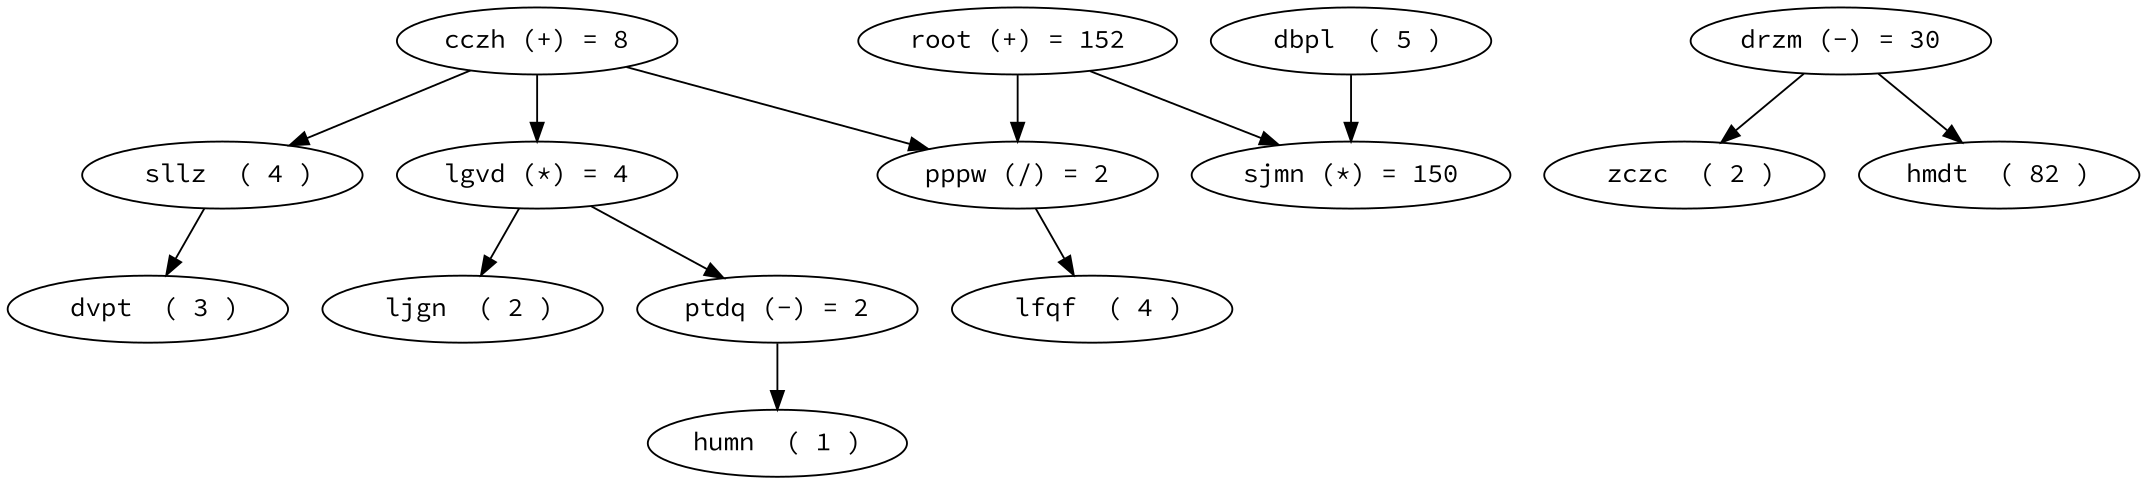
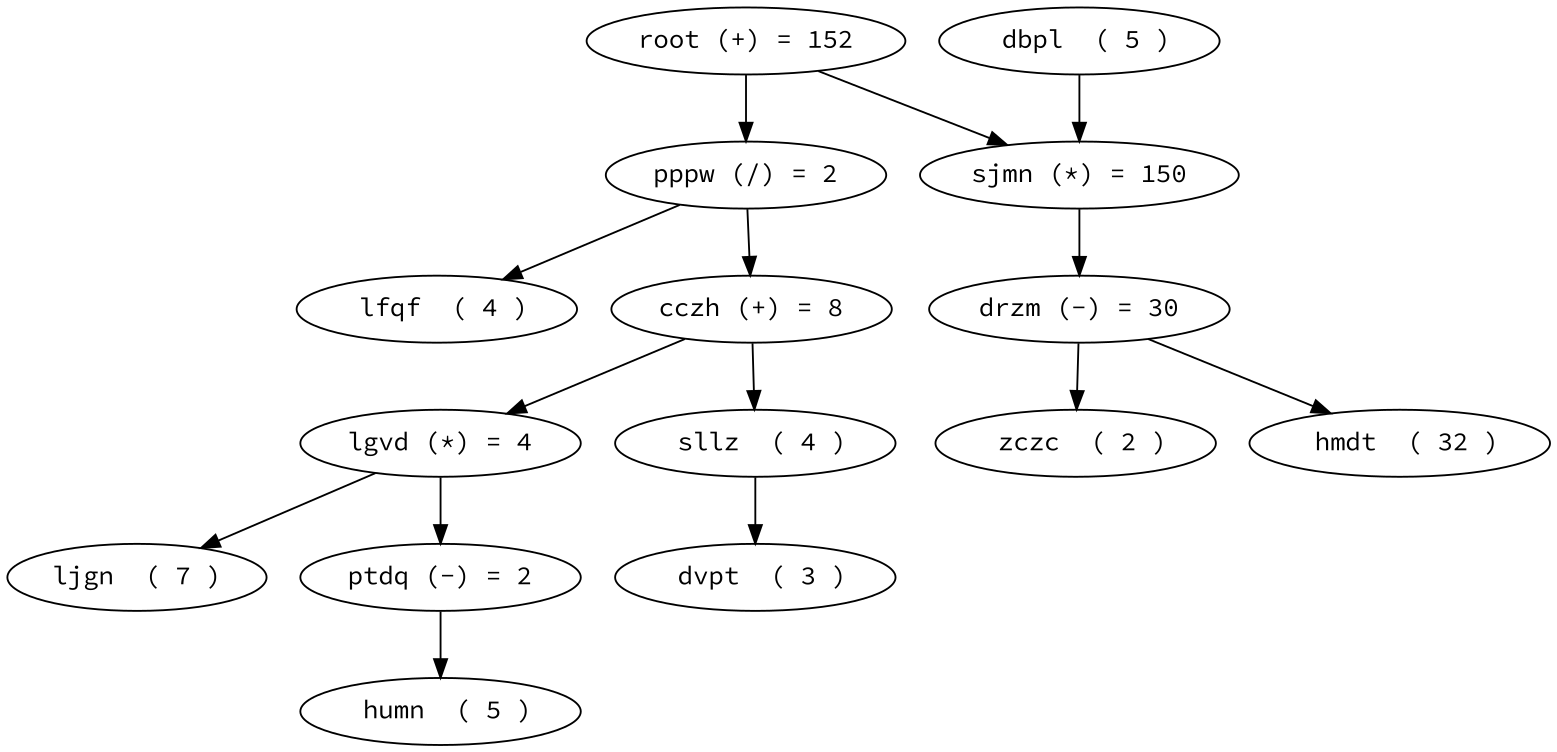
(768, 106) -> (748, 233)
(1999, 175) -> (1400, 443)
none -> (1079, 233)
(463, 309) -> (137, 577)
(777, 443) -> (441, 711)
